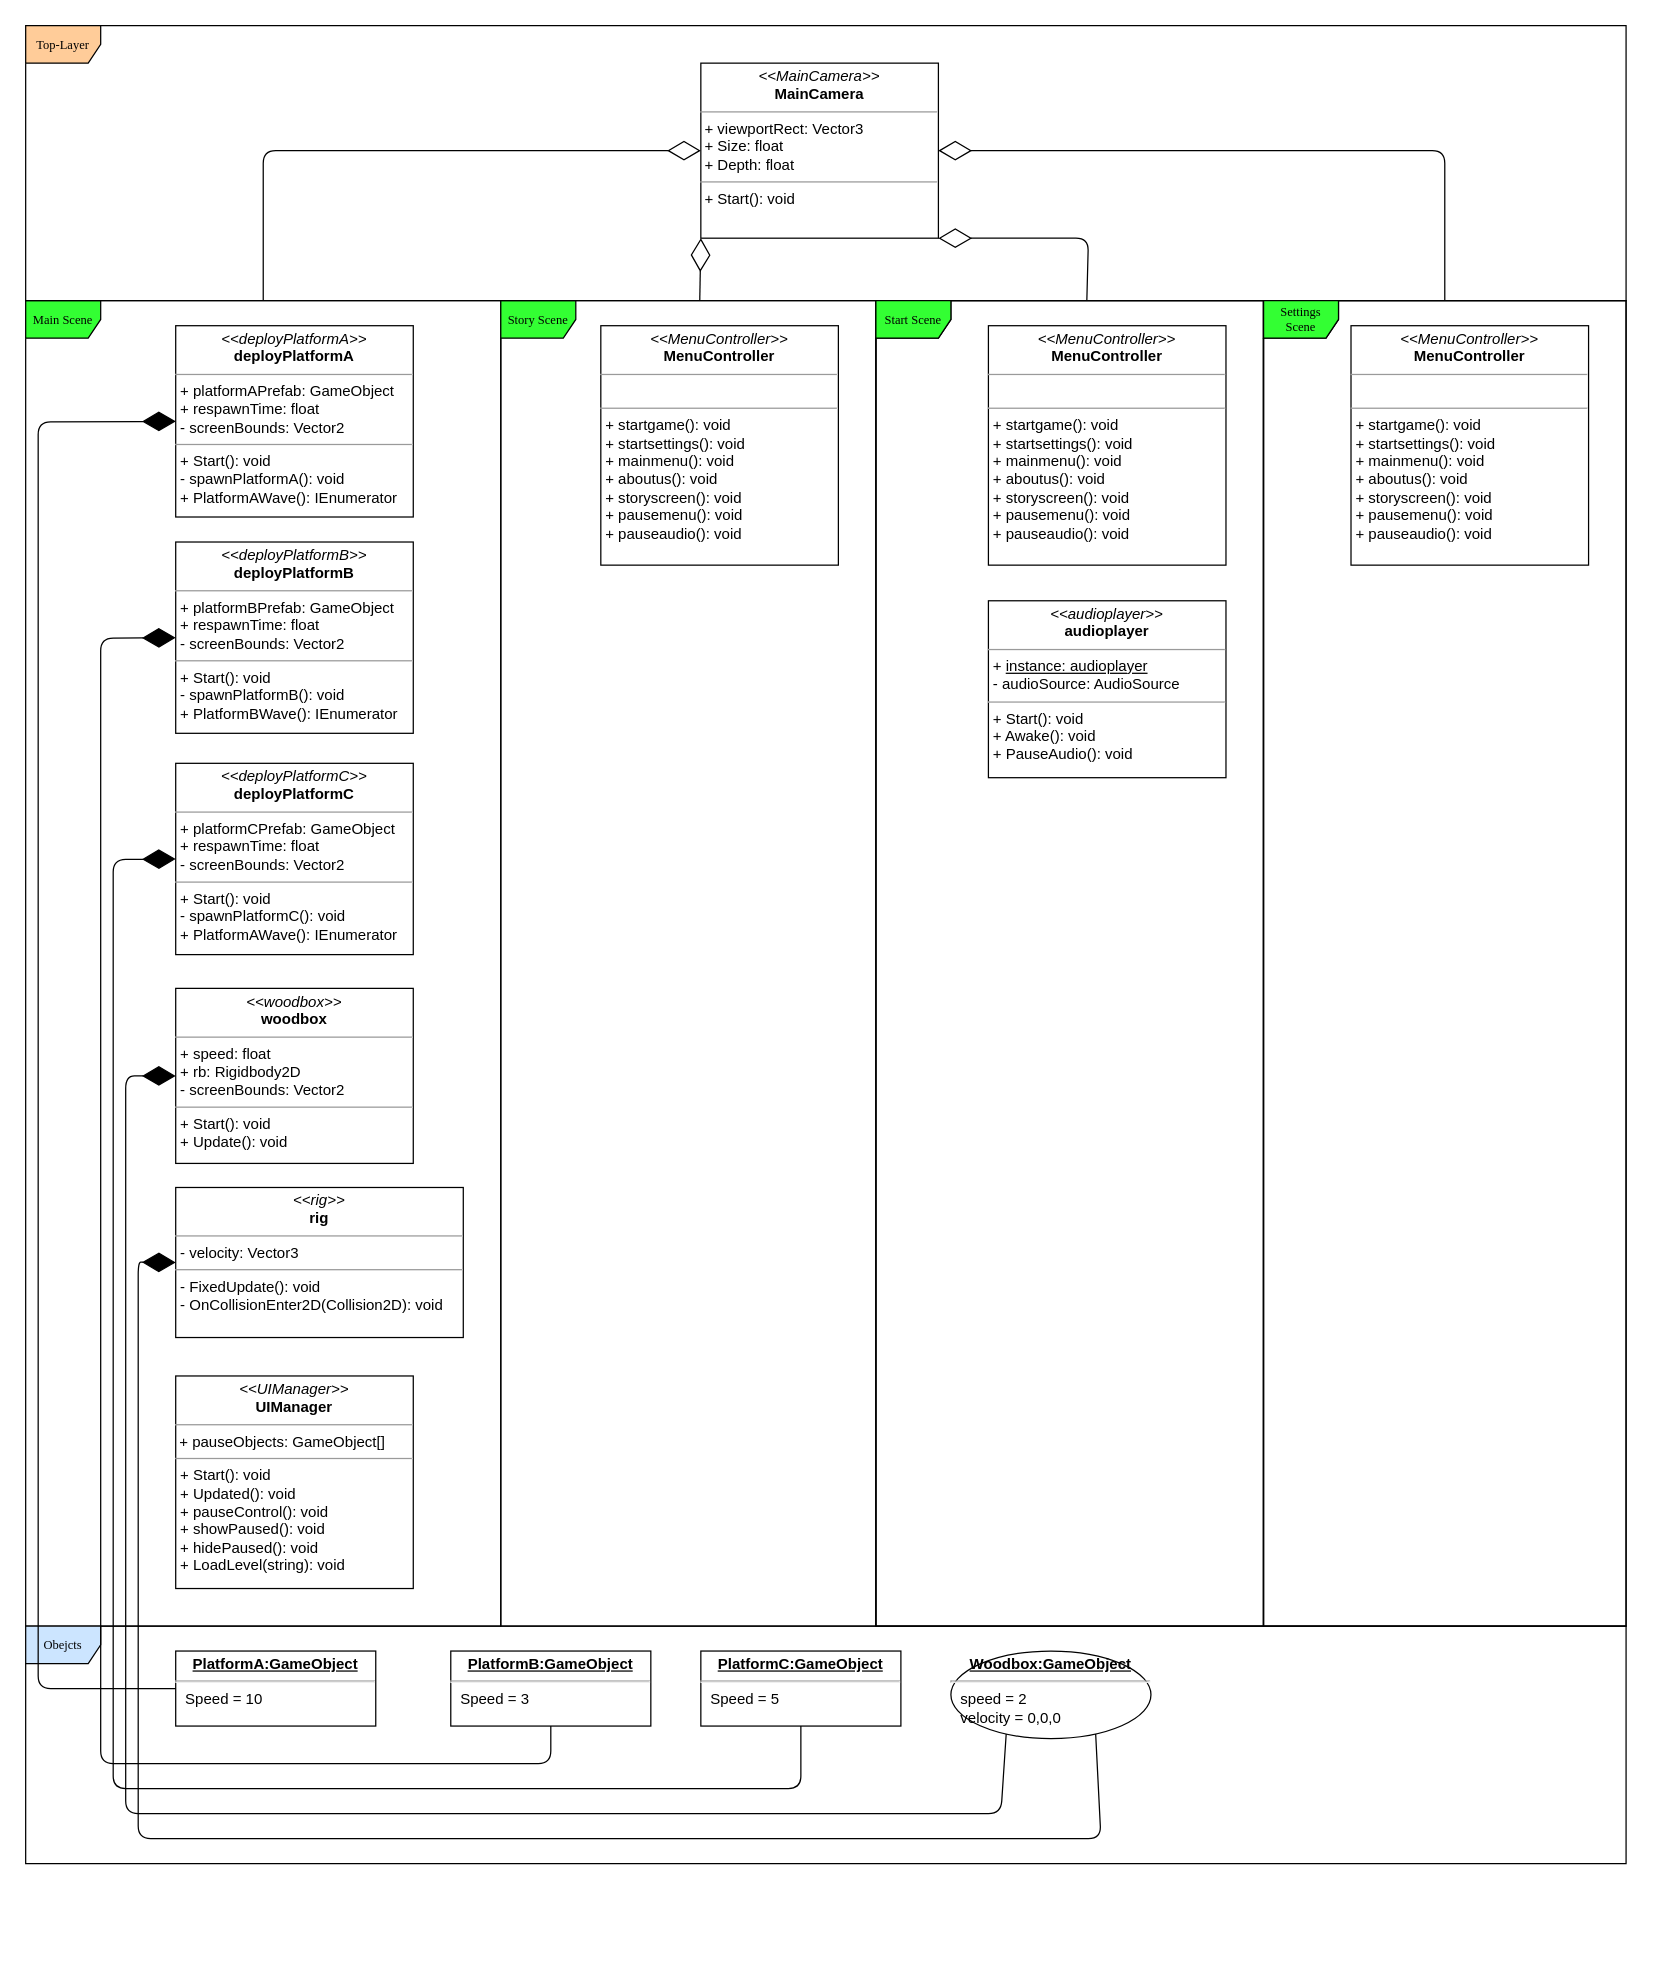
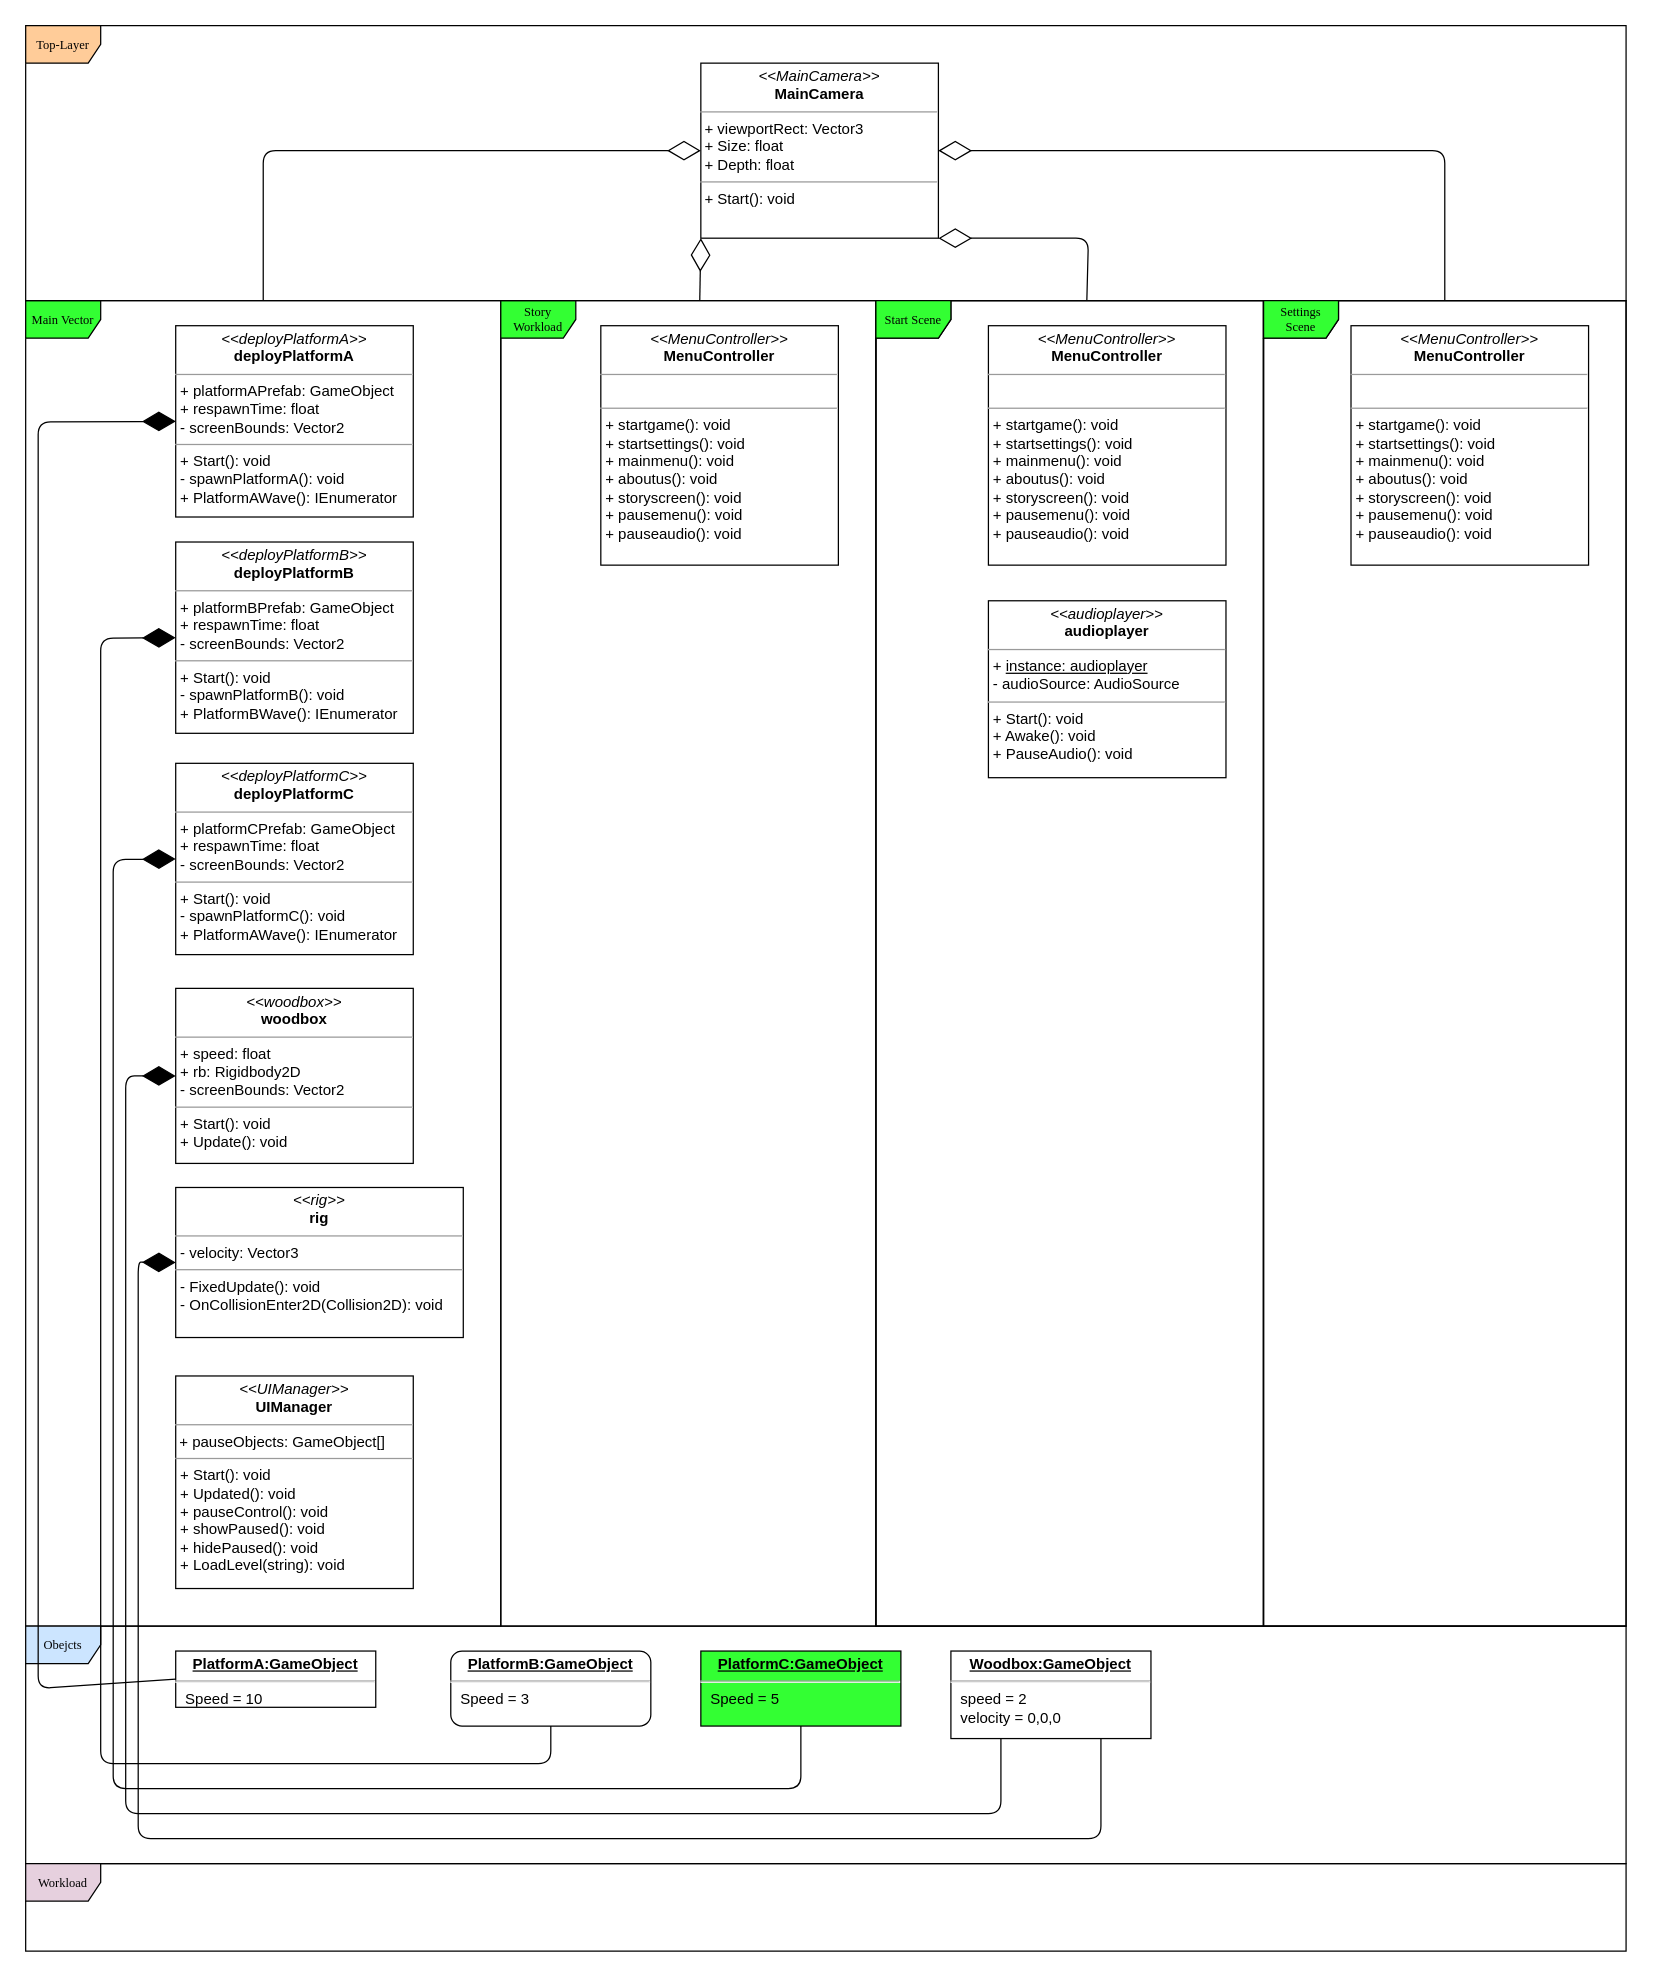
(63, 319) -> (63, 319)
(538, 319) -> (538, 319)
(276, 1688) -> (276, 1679)
(551, 1688) -> (551, 1688)
(801, 1688) -> (801, 1688)
(1051, 1694) -> (1051, 1694)
none -> (826, 1907)
